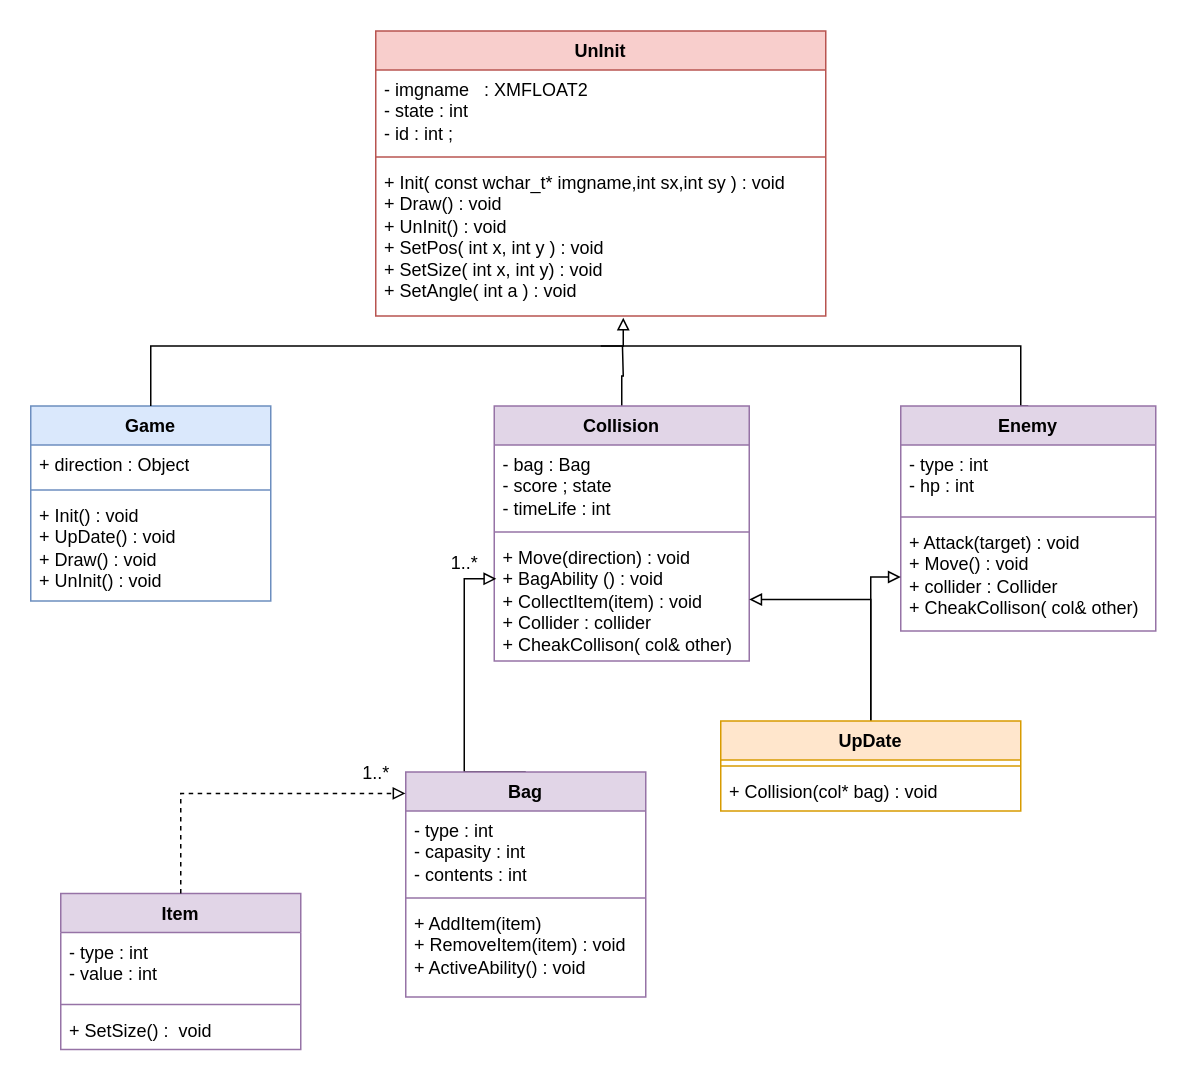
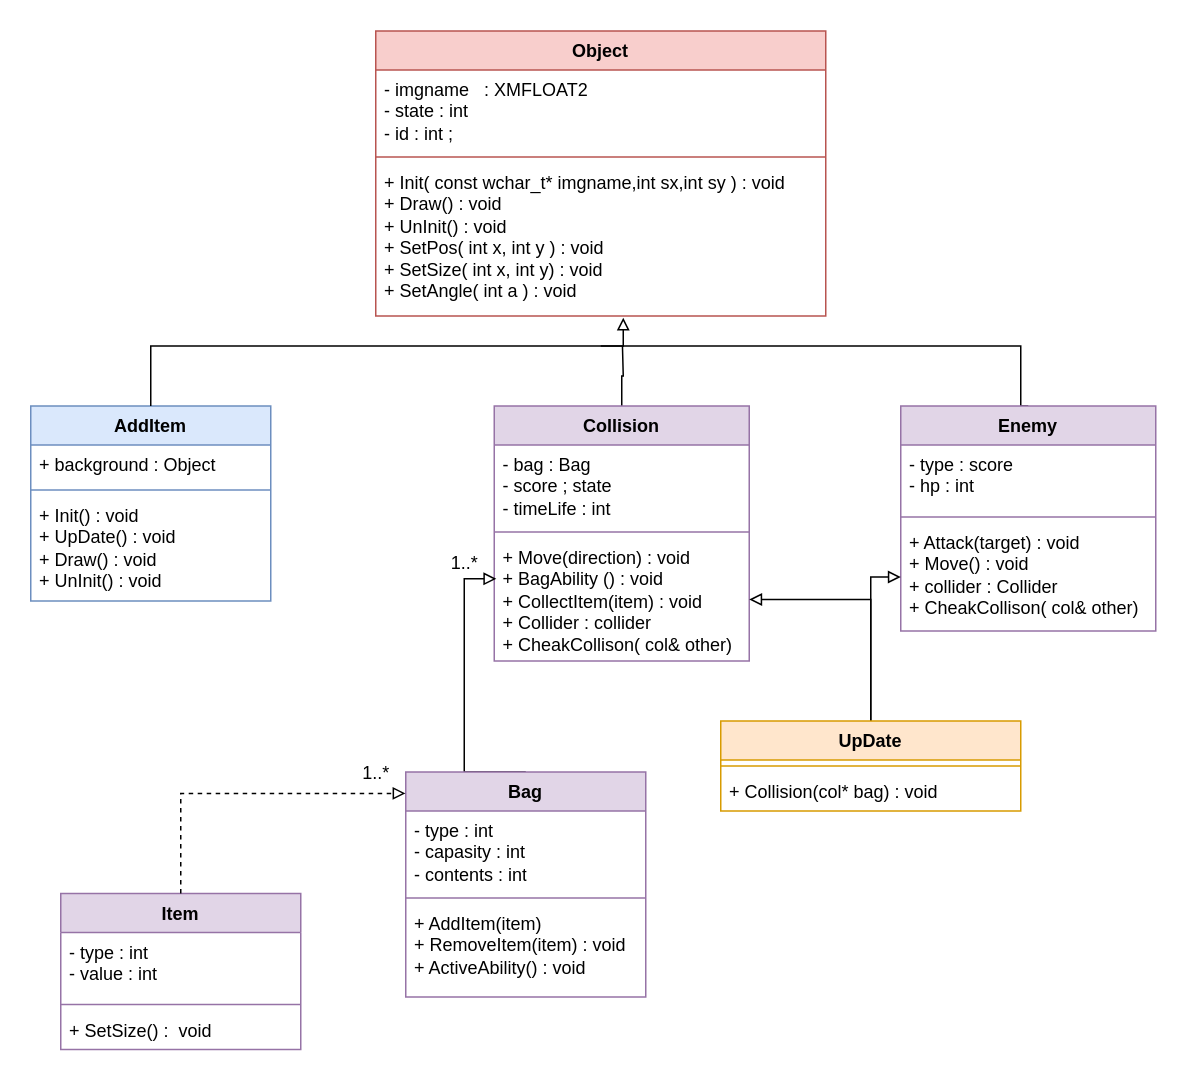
(601, 52) -> (601, 52)
(151, 427) -> (151, 427)
(127, 466) -> (136, 466)
(959, 477) -> (971, 477)
